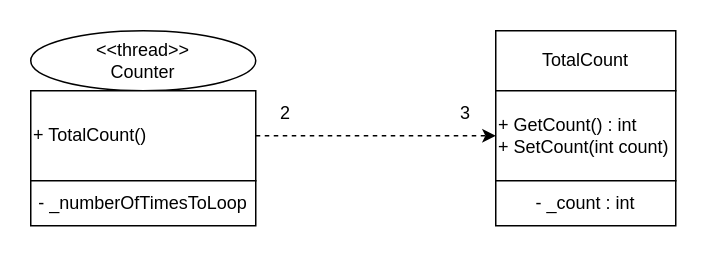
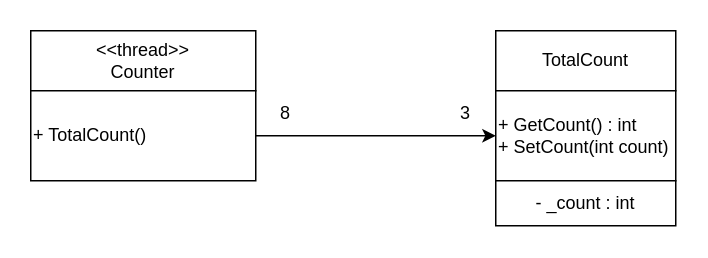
(143, 61) -> (143, 61)
(286, 113) -> (286, 113)
(370, 136) -> (370, 136)
(143, 203) -> none
